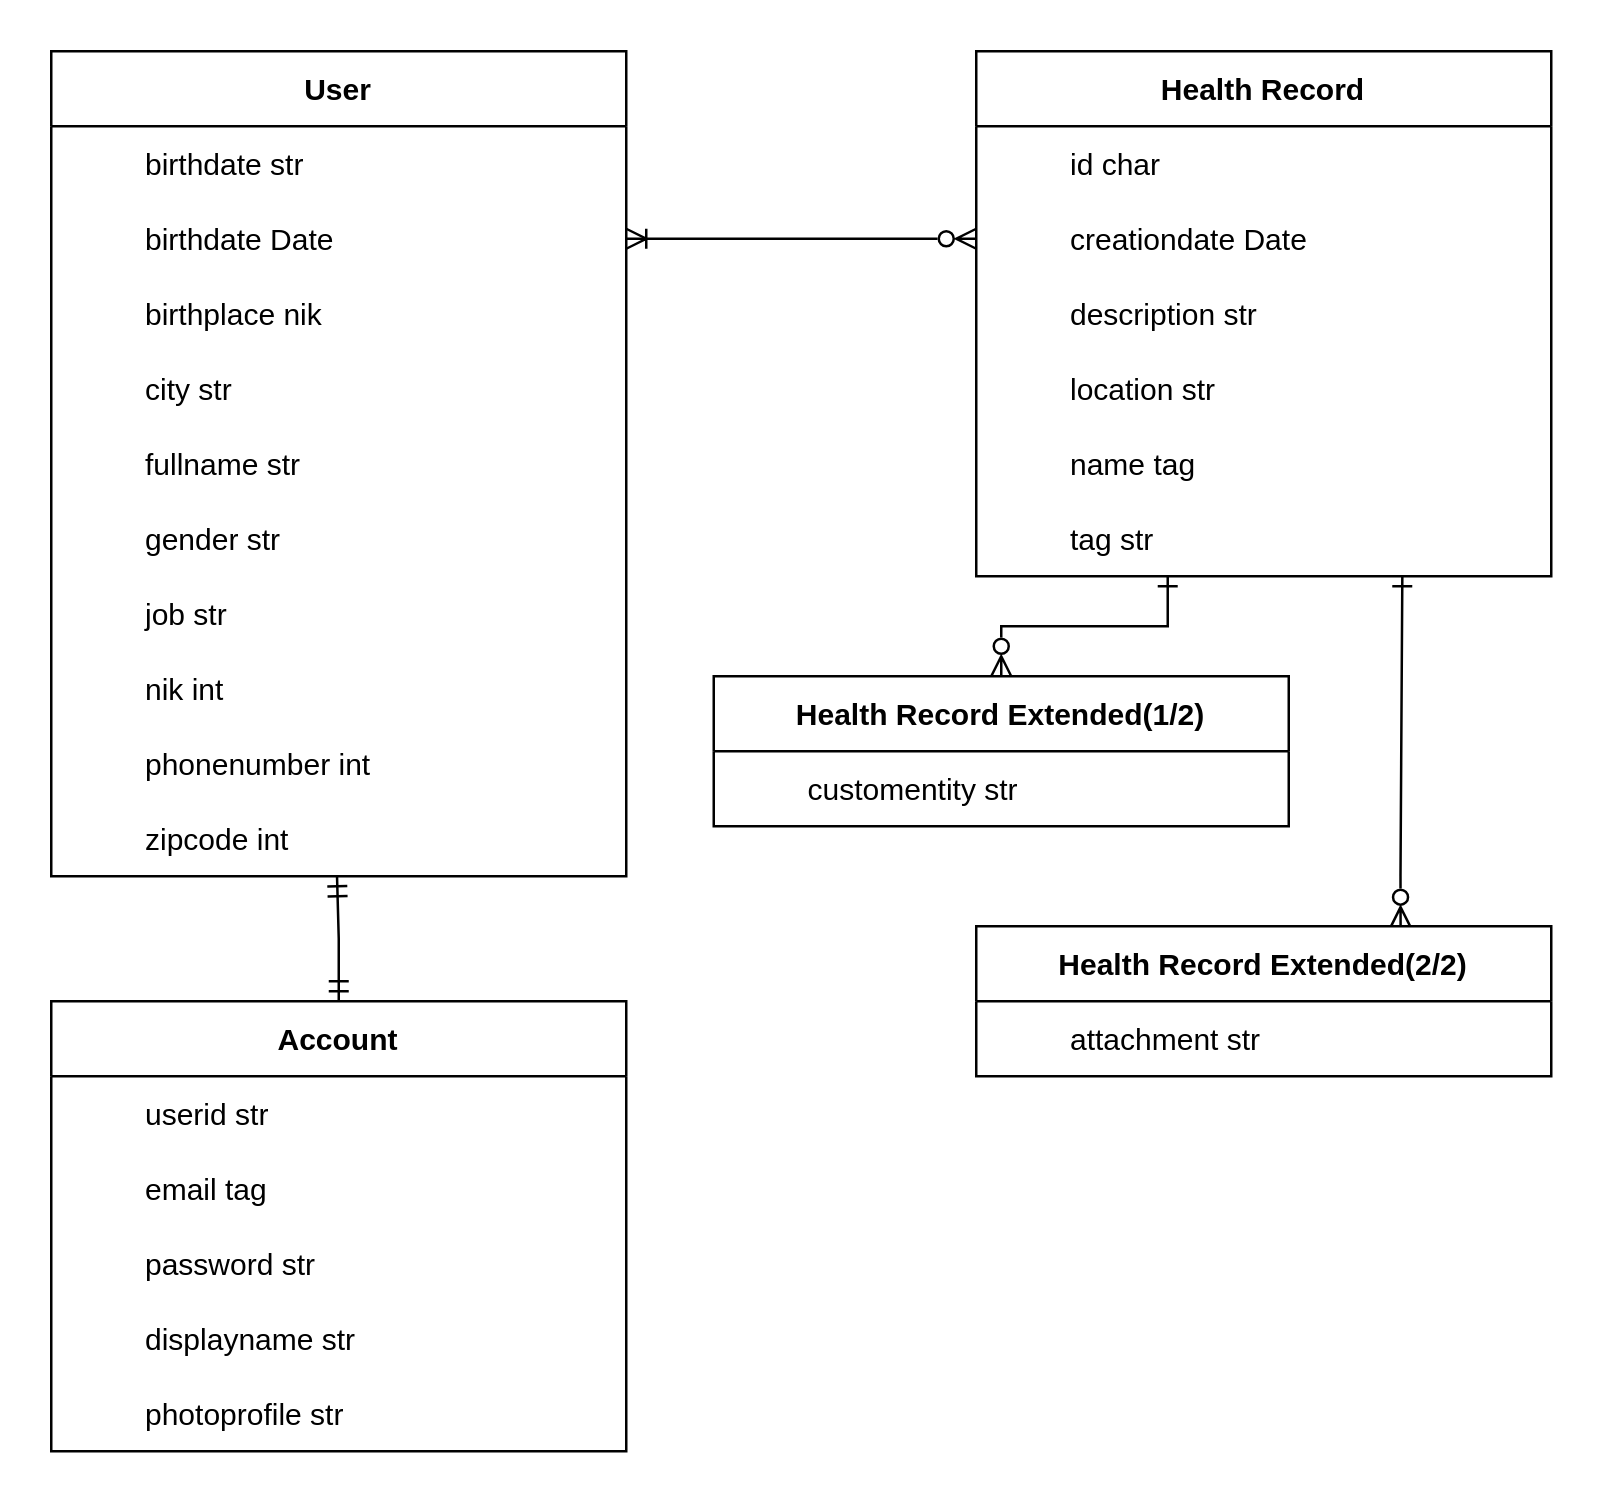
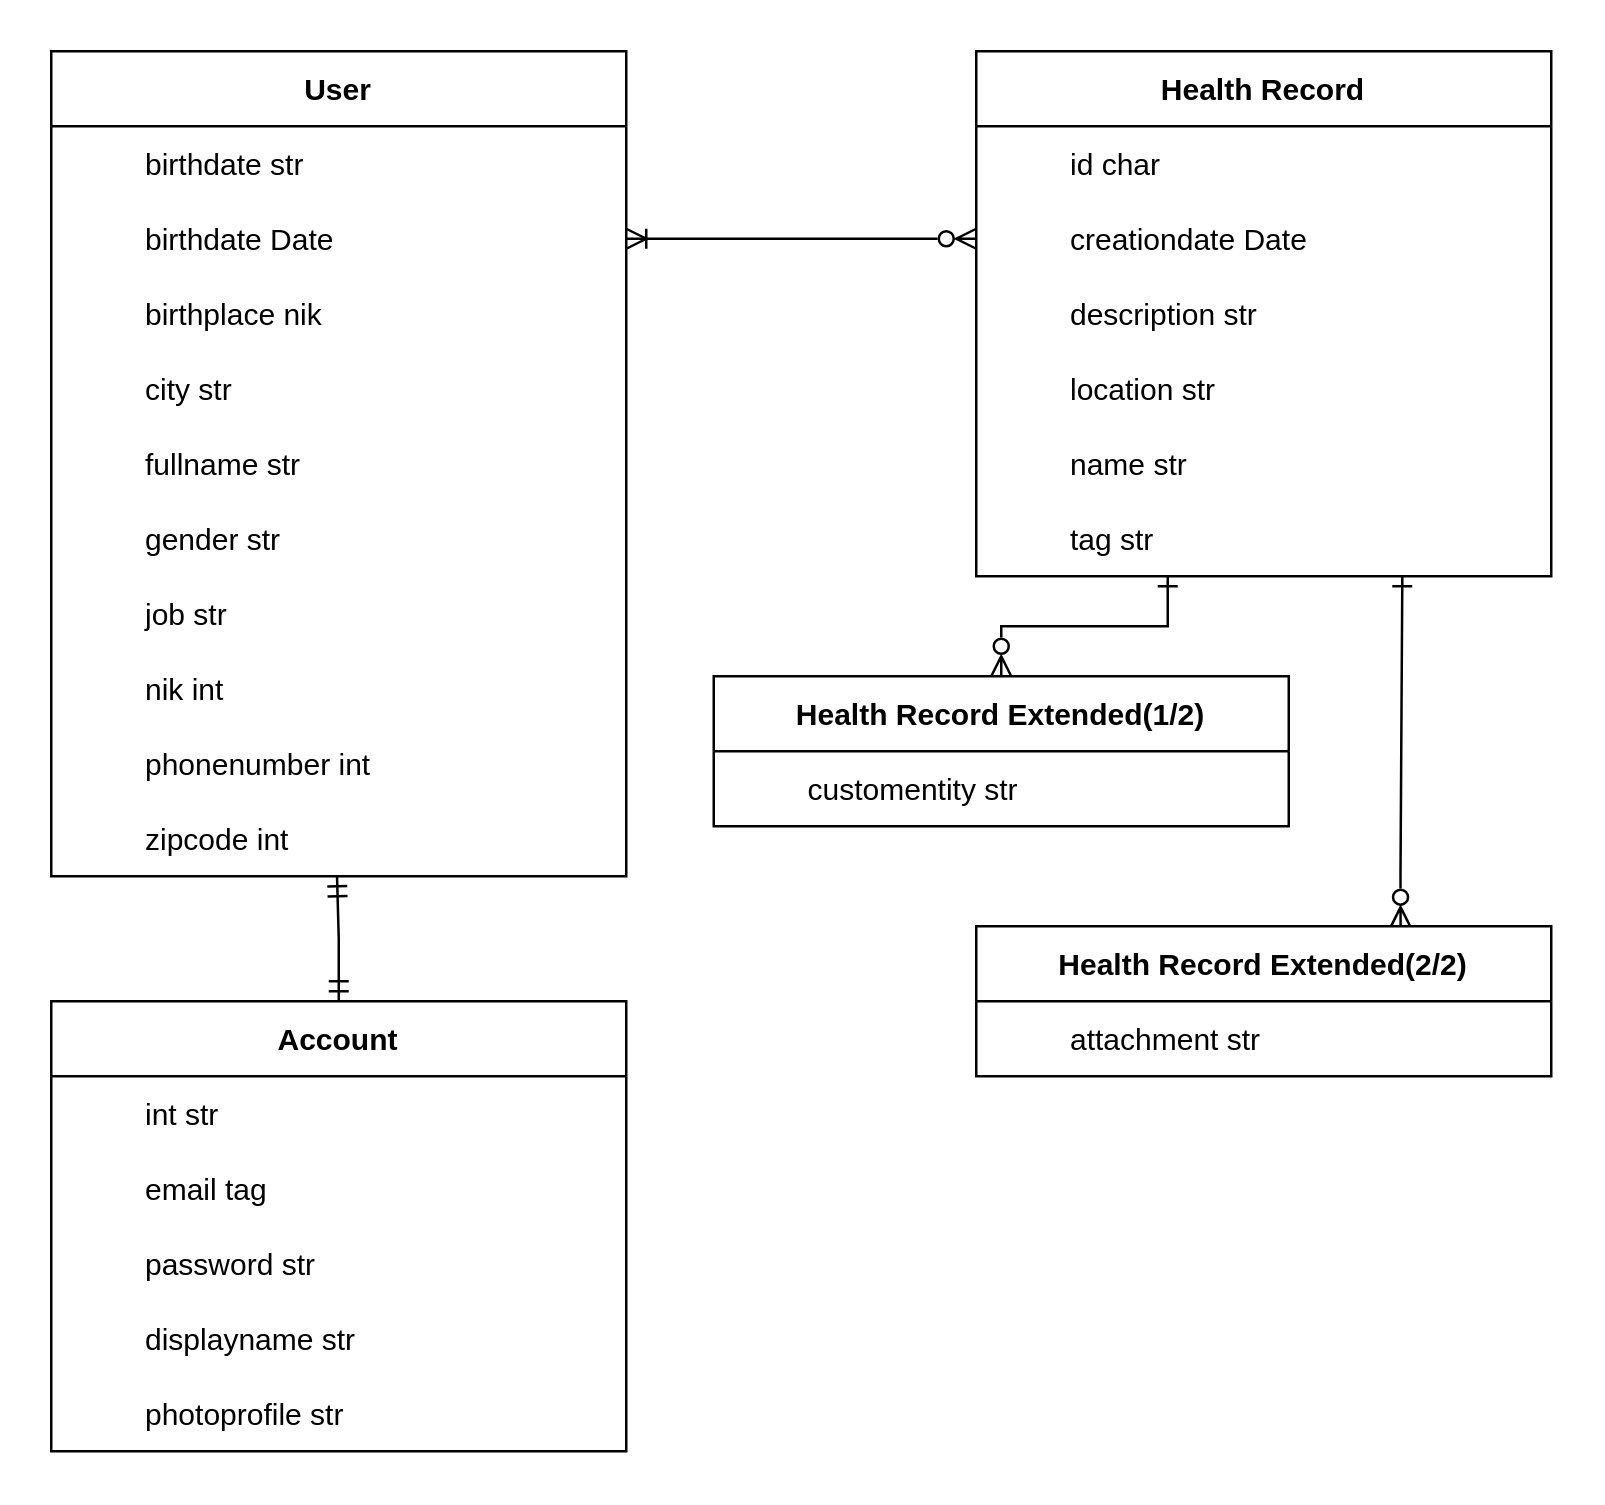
(1133, 465) -> (1133, 465)
(221, 1115) -> (196, 1115)
